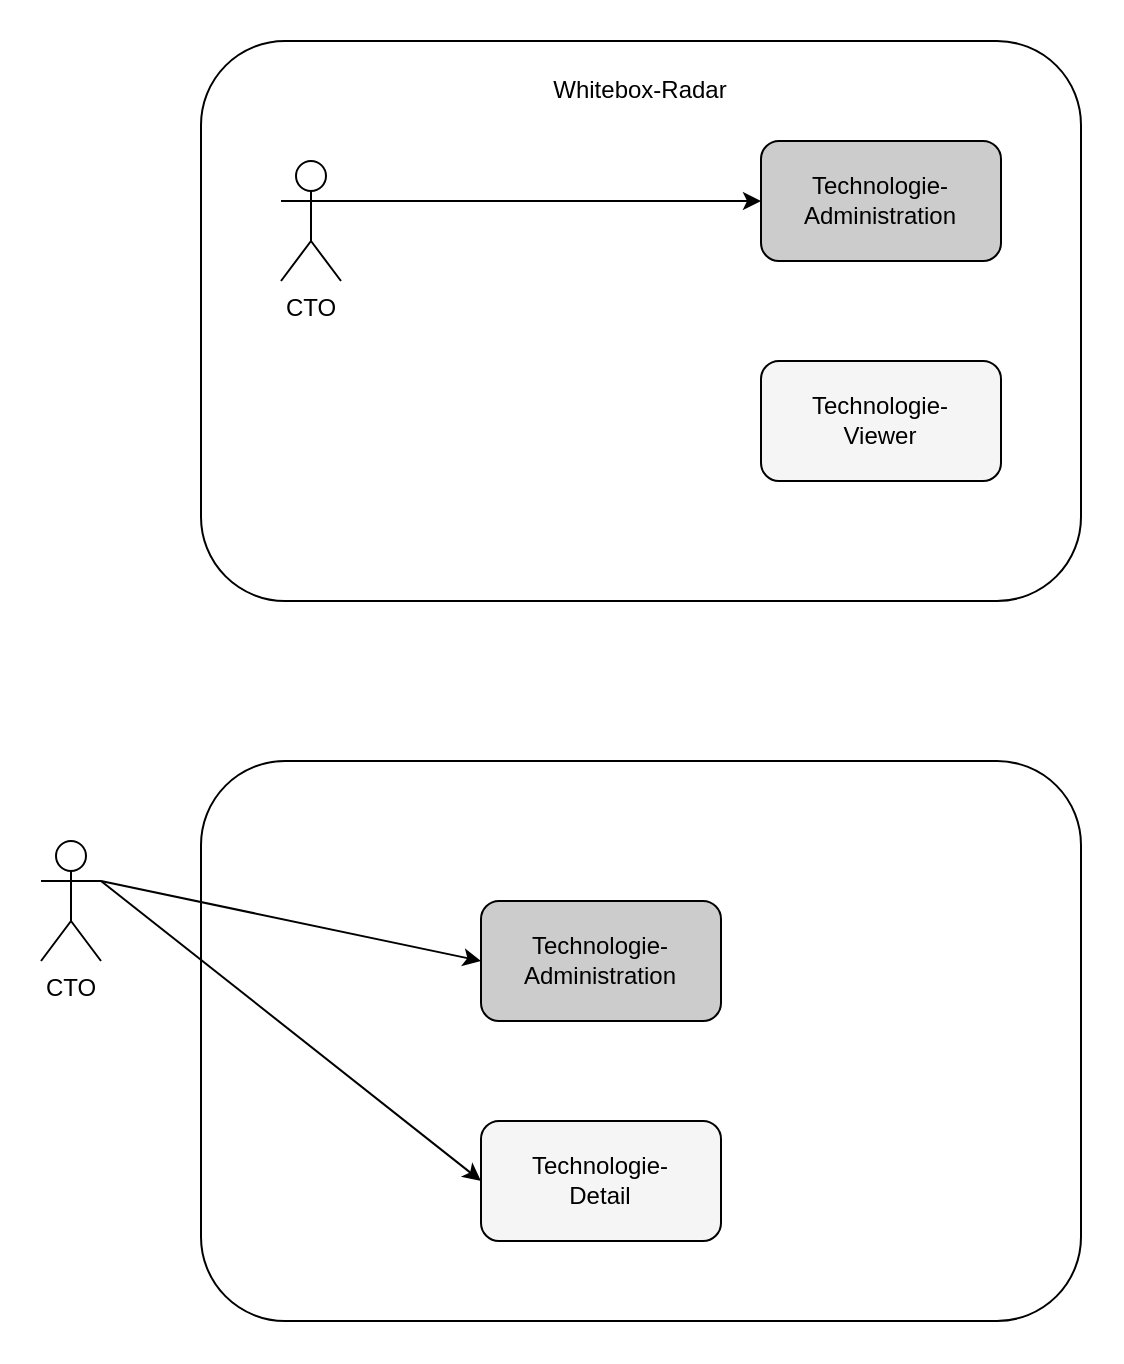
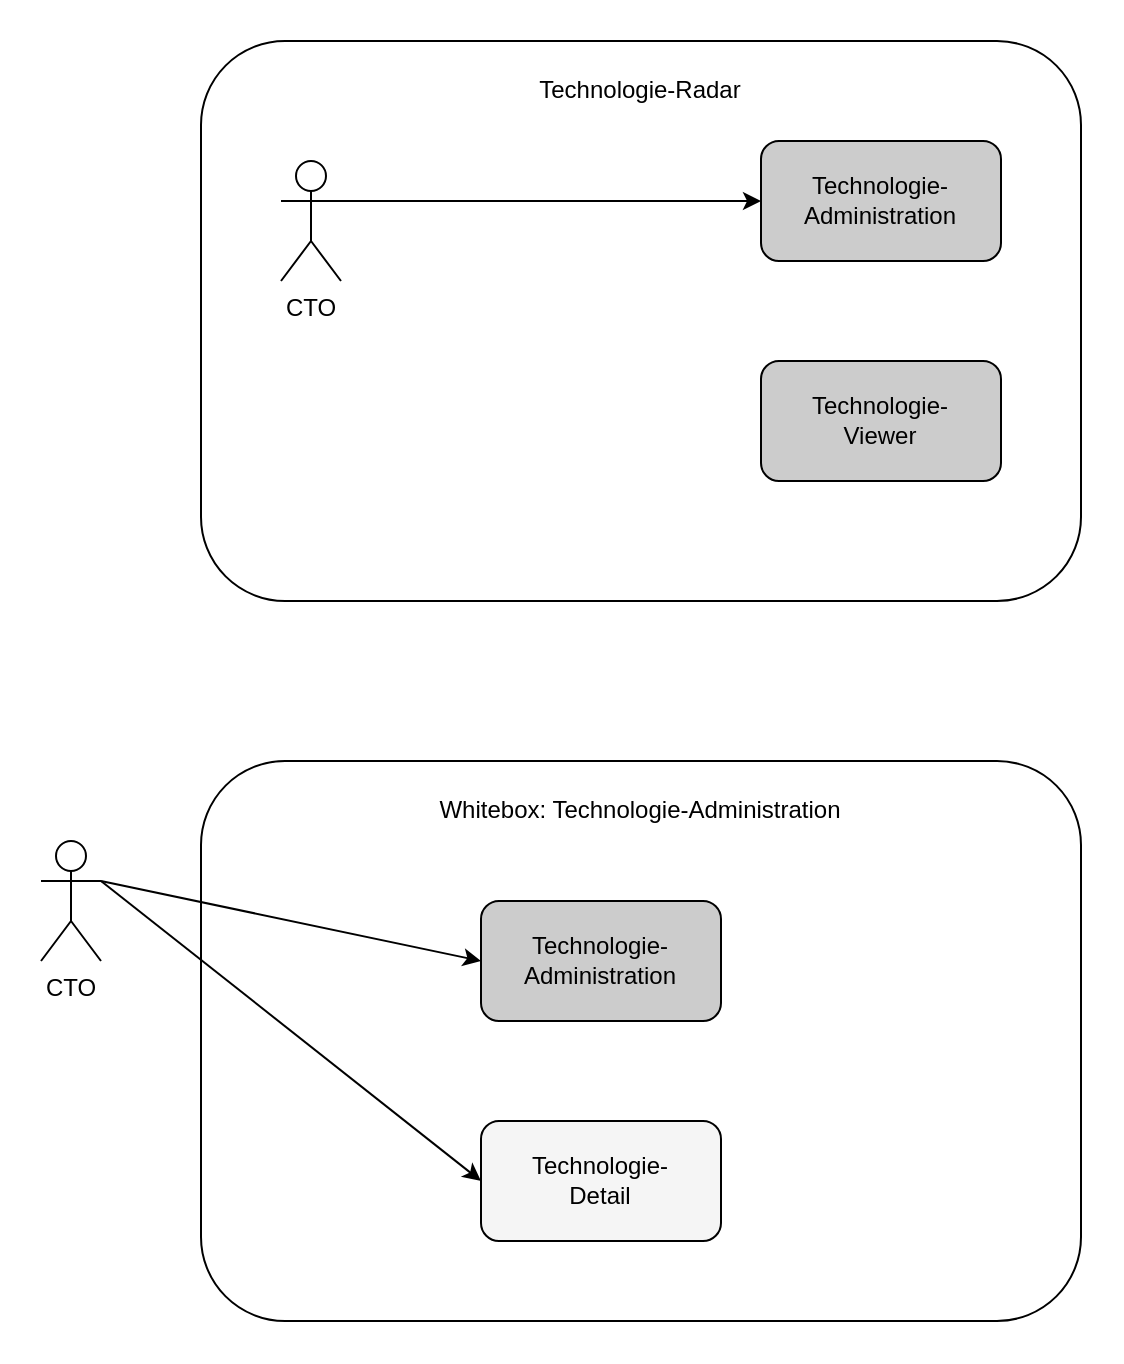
(641, 91) -> (641, 91)
(881, 421) -> (881, 421)
none -> (641, 811)
